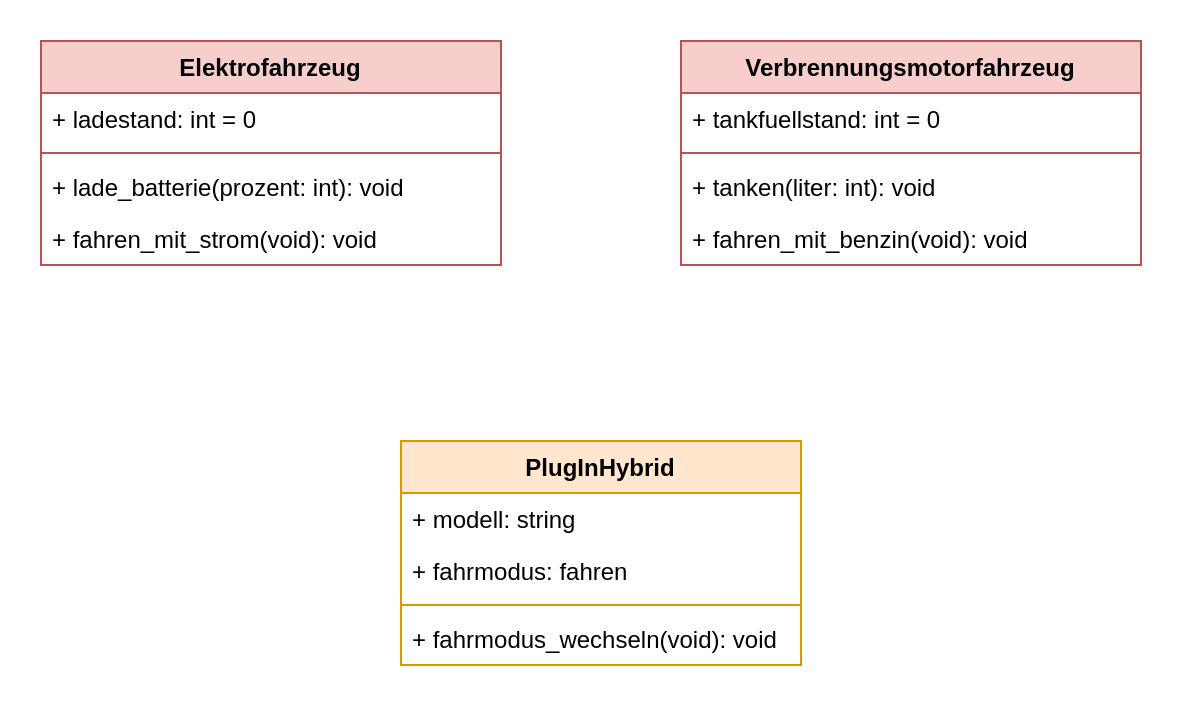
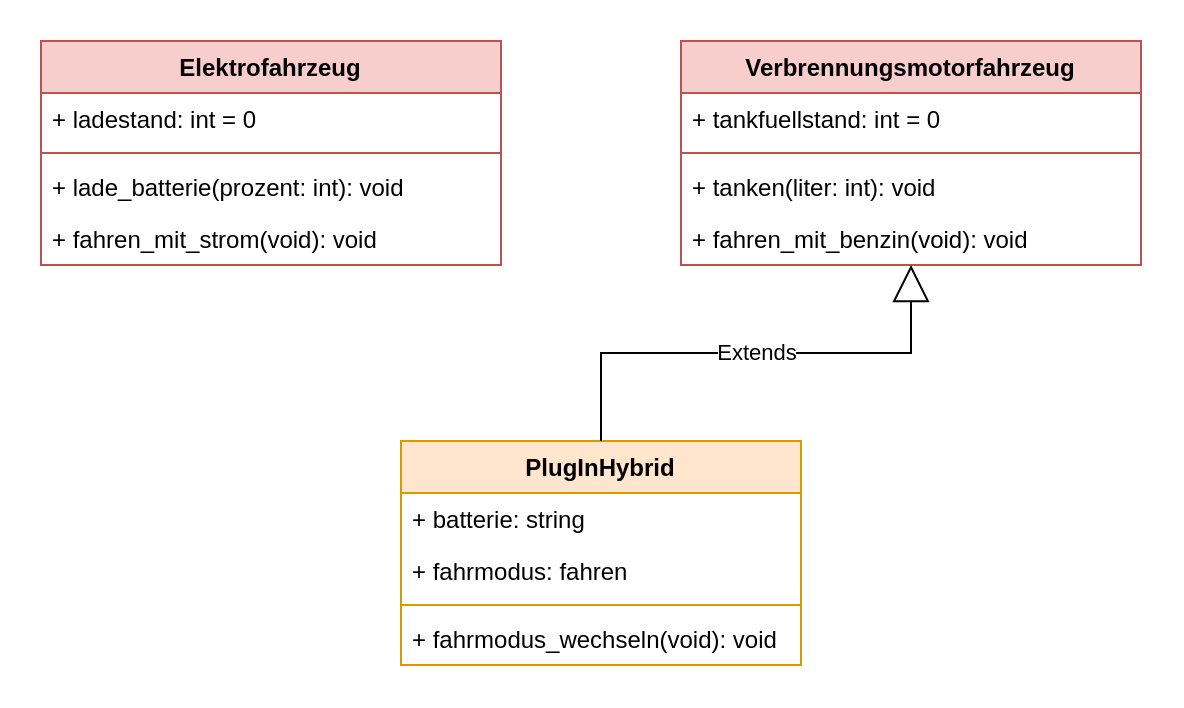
none -> (737, 353)
(502, 521) -> (518, 521)
